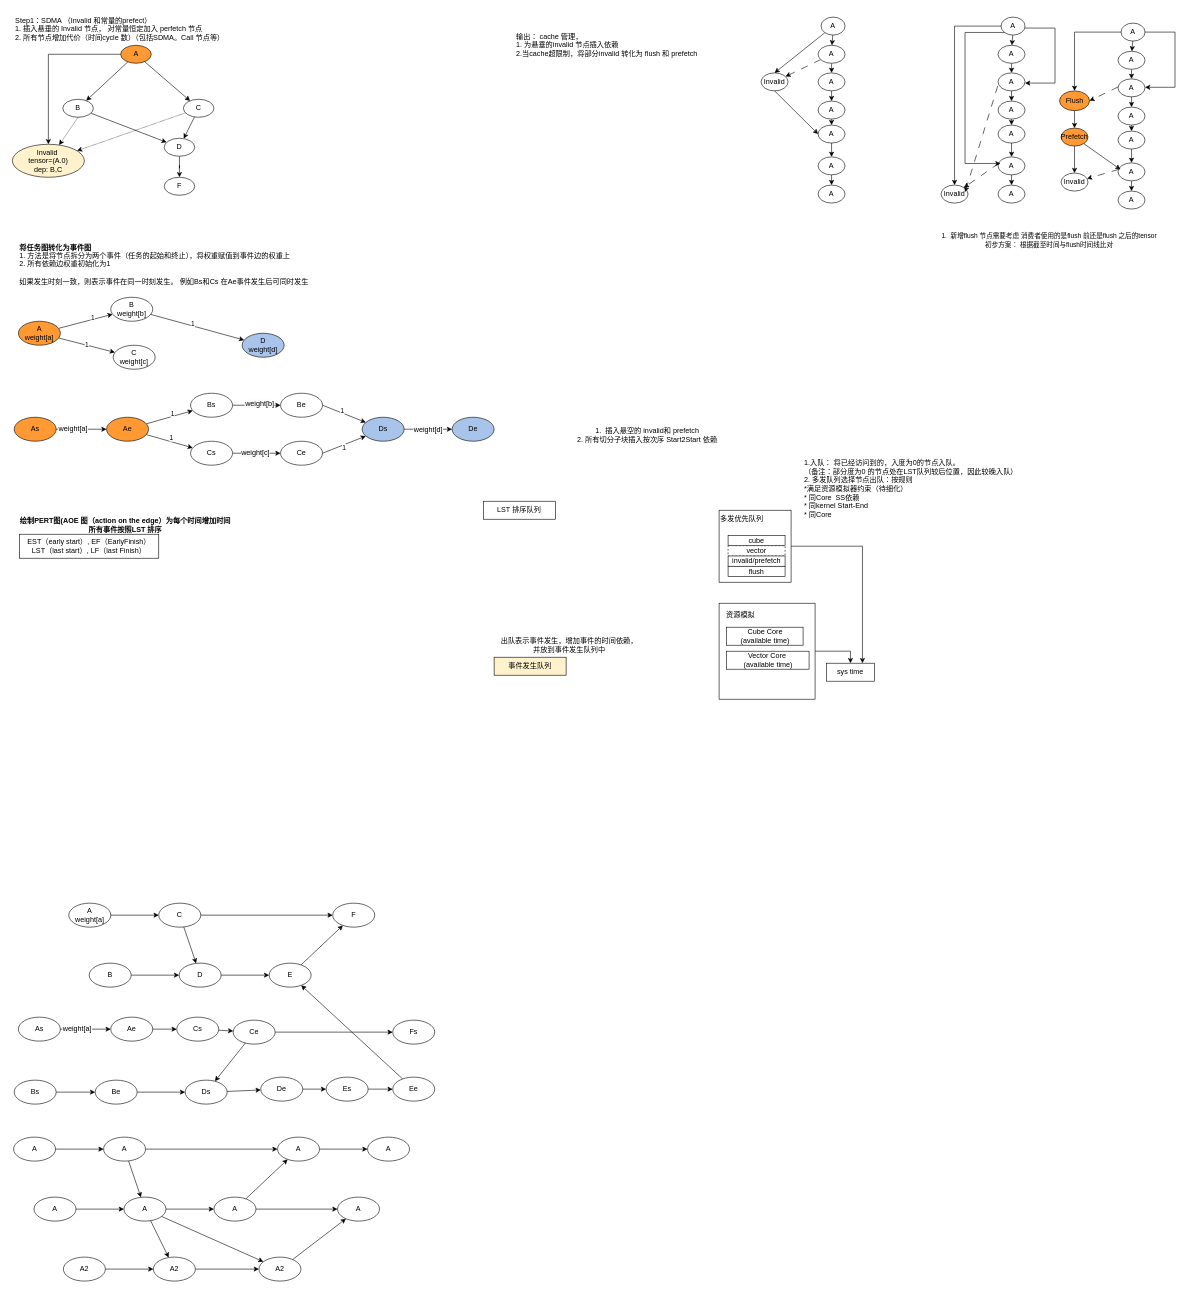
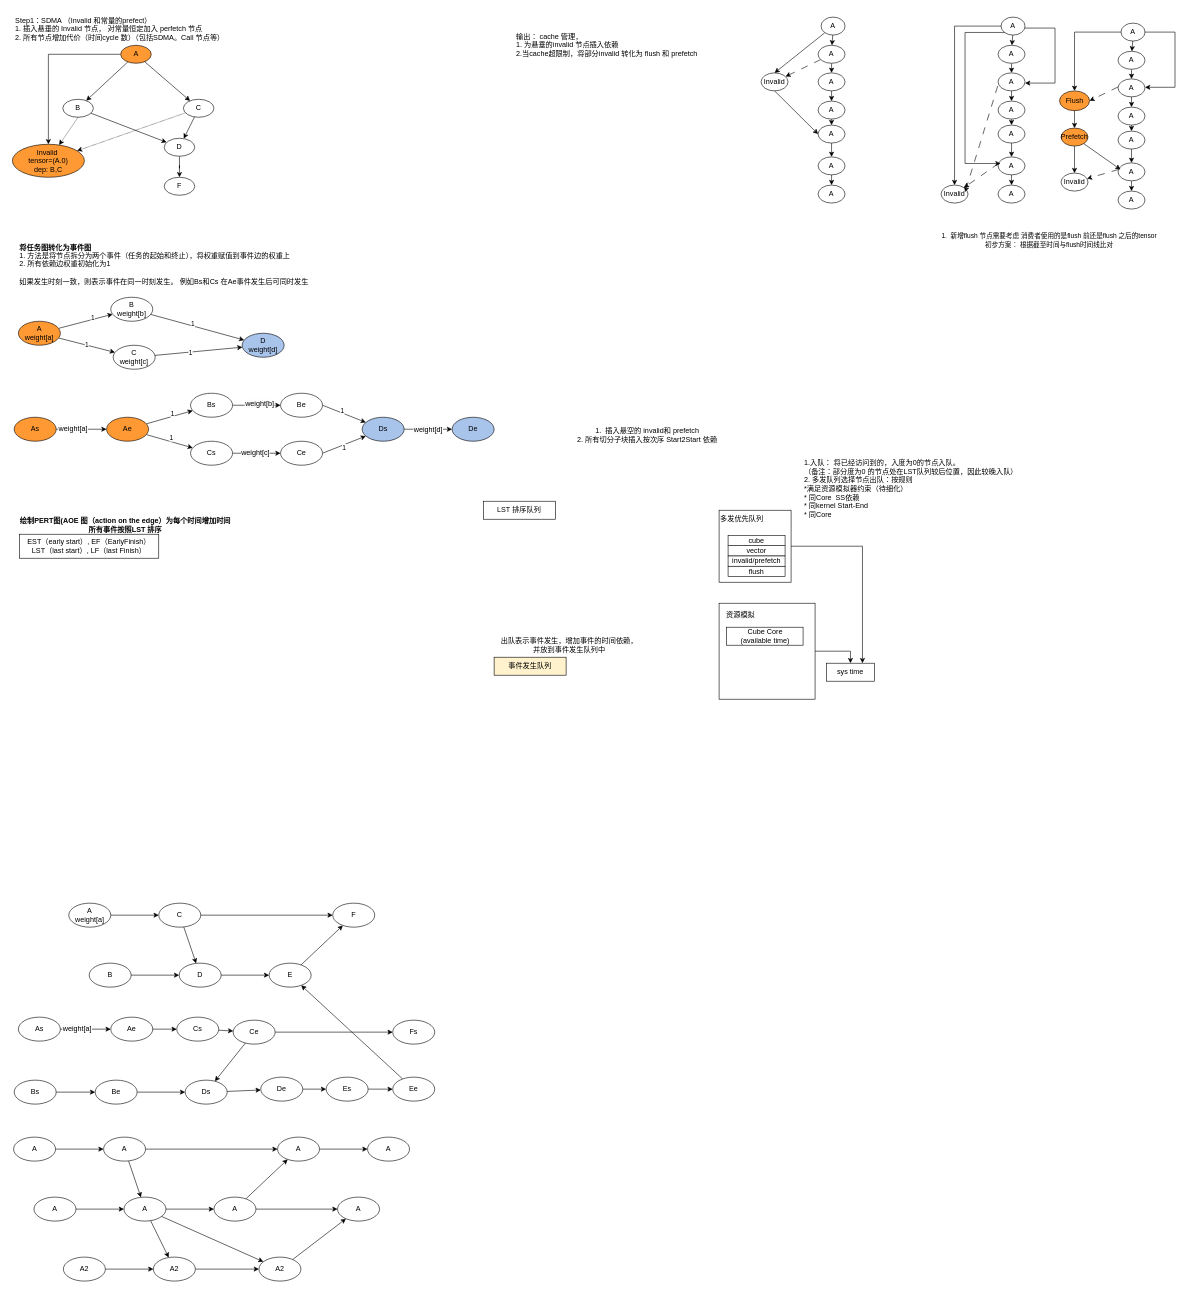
(48, 161) -> (48, 161)
none -> (199, 351)
(757, 551) -> (757, 551)
(768, 660) -> none
